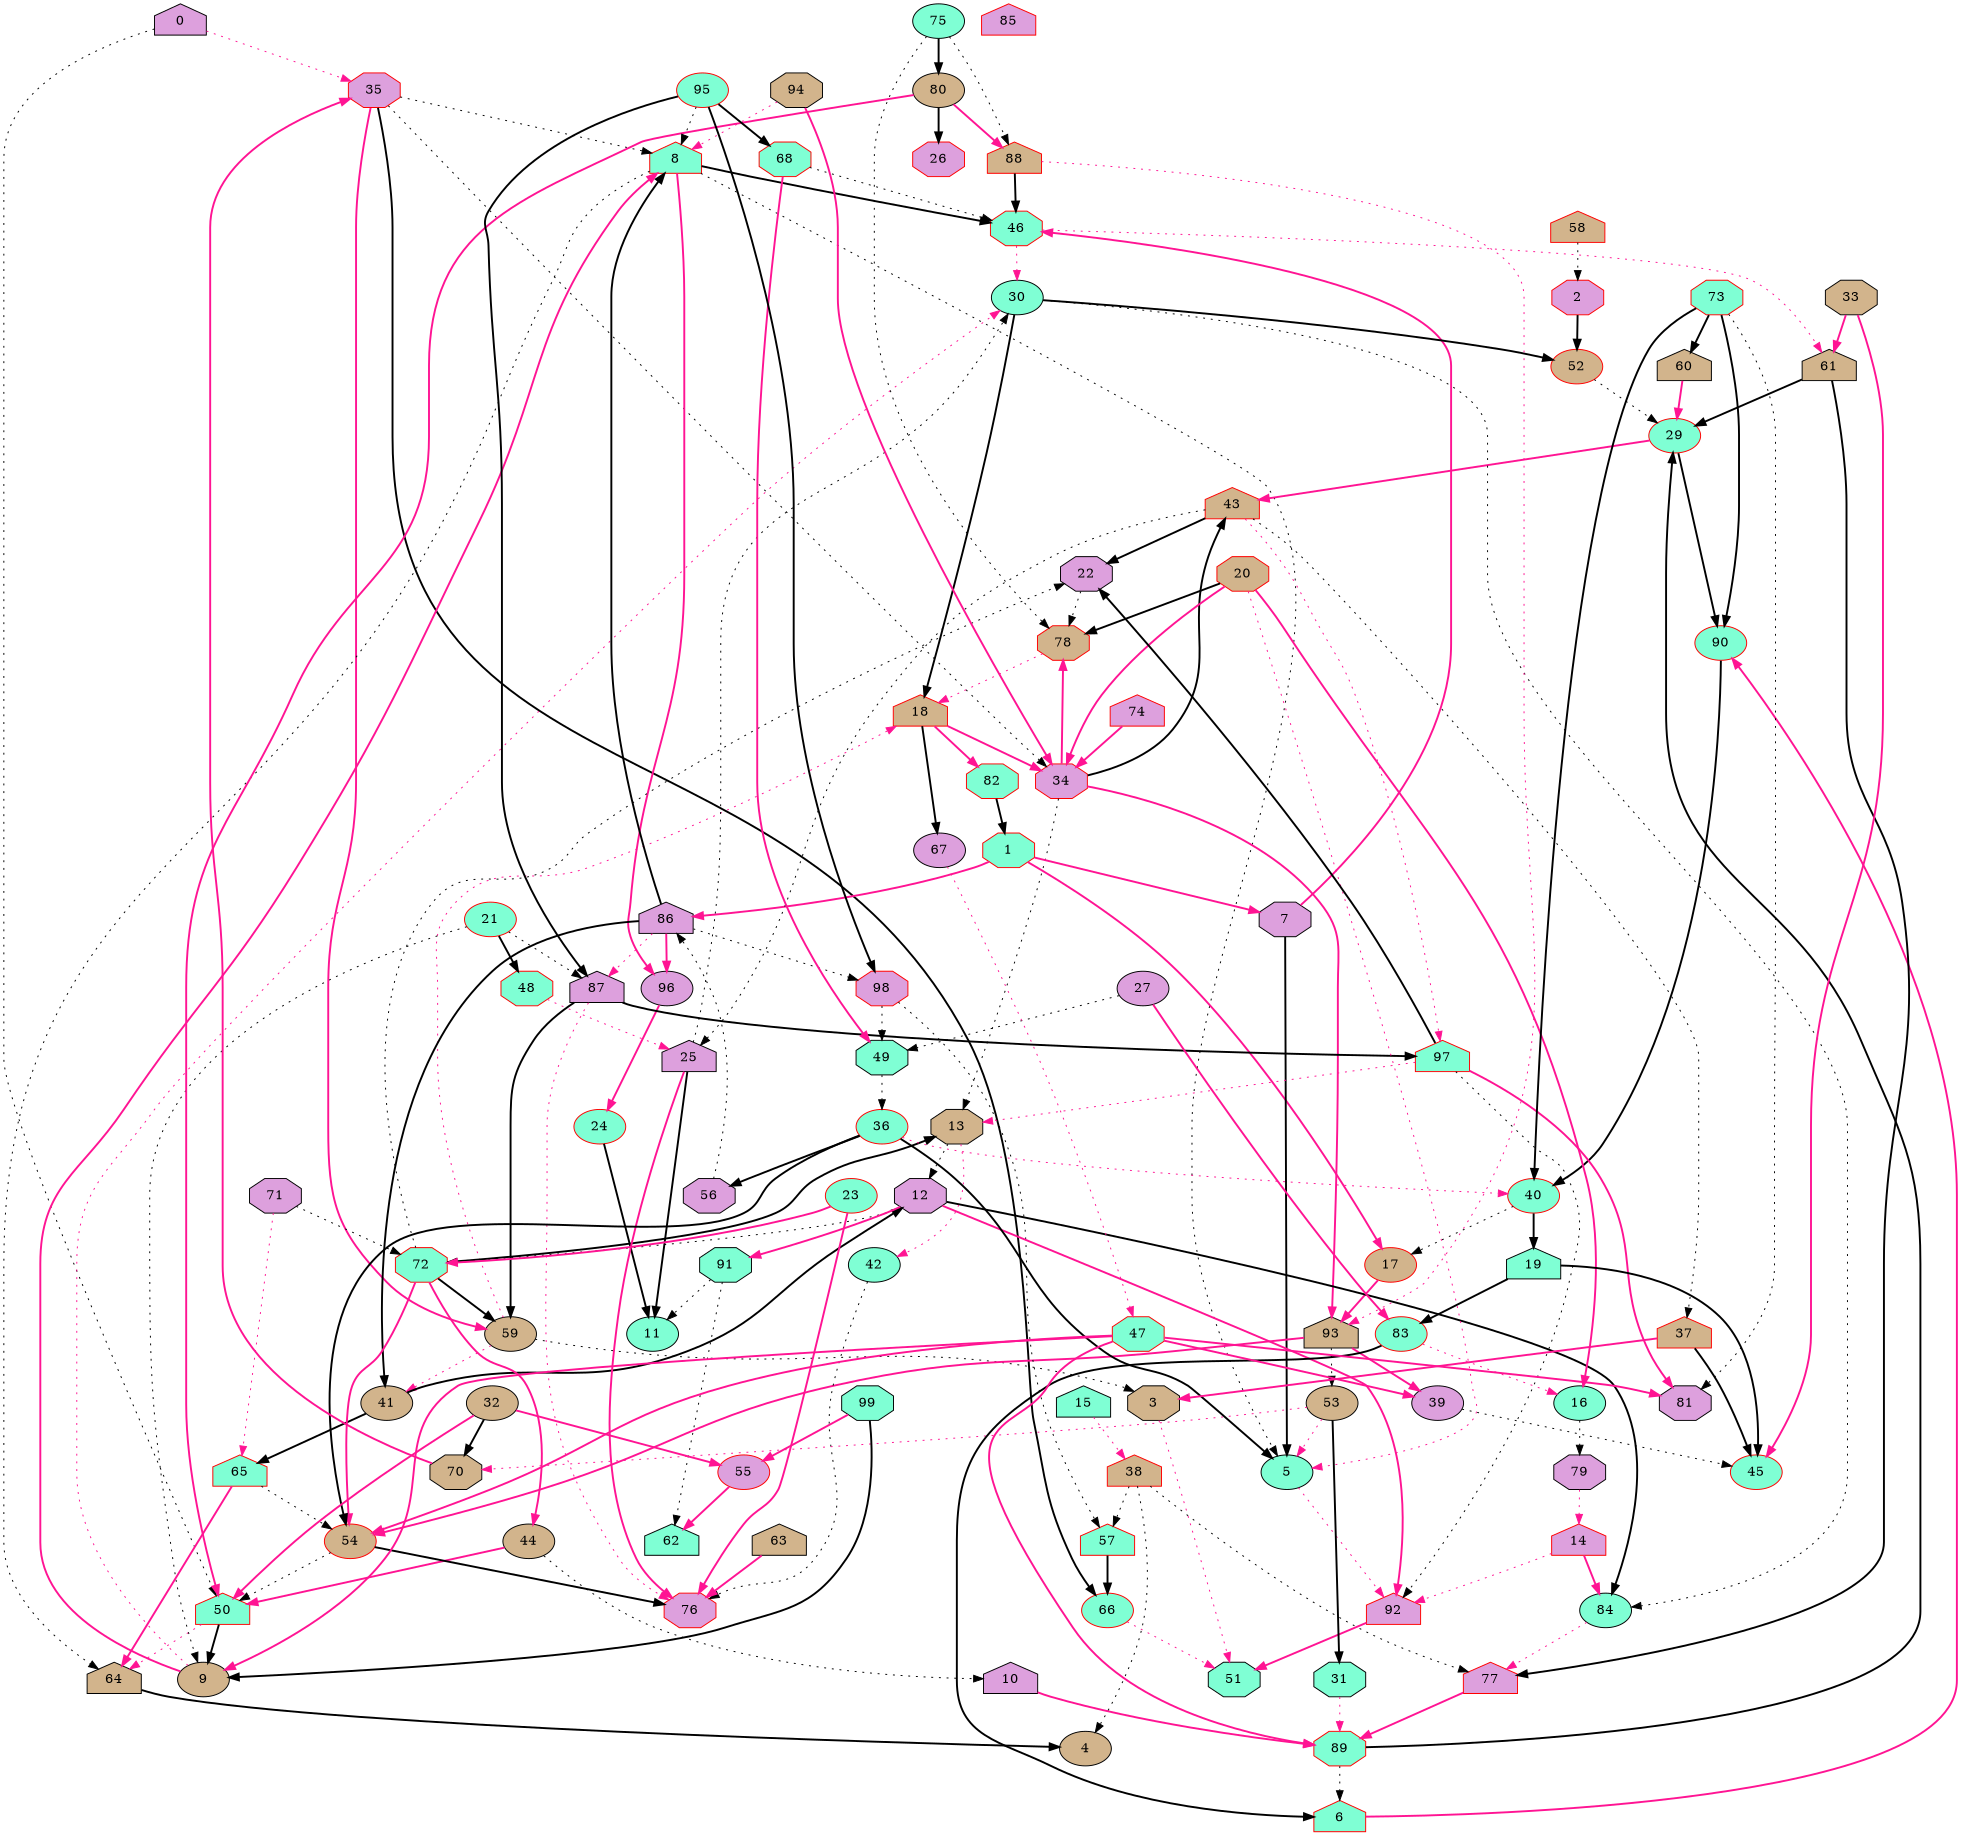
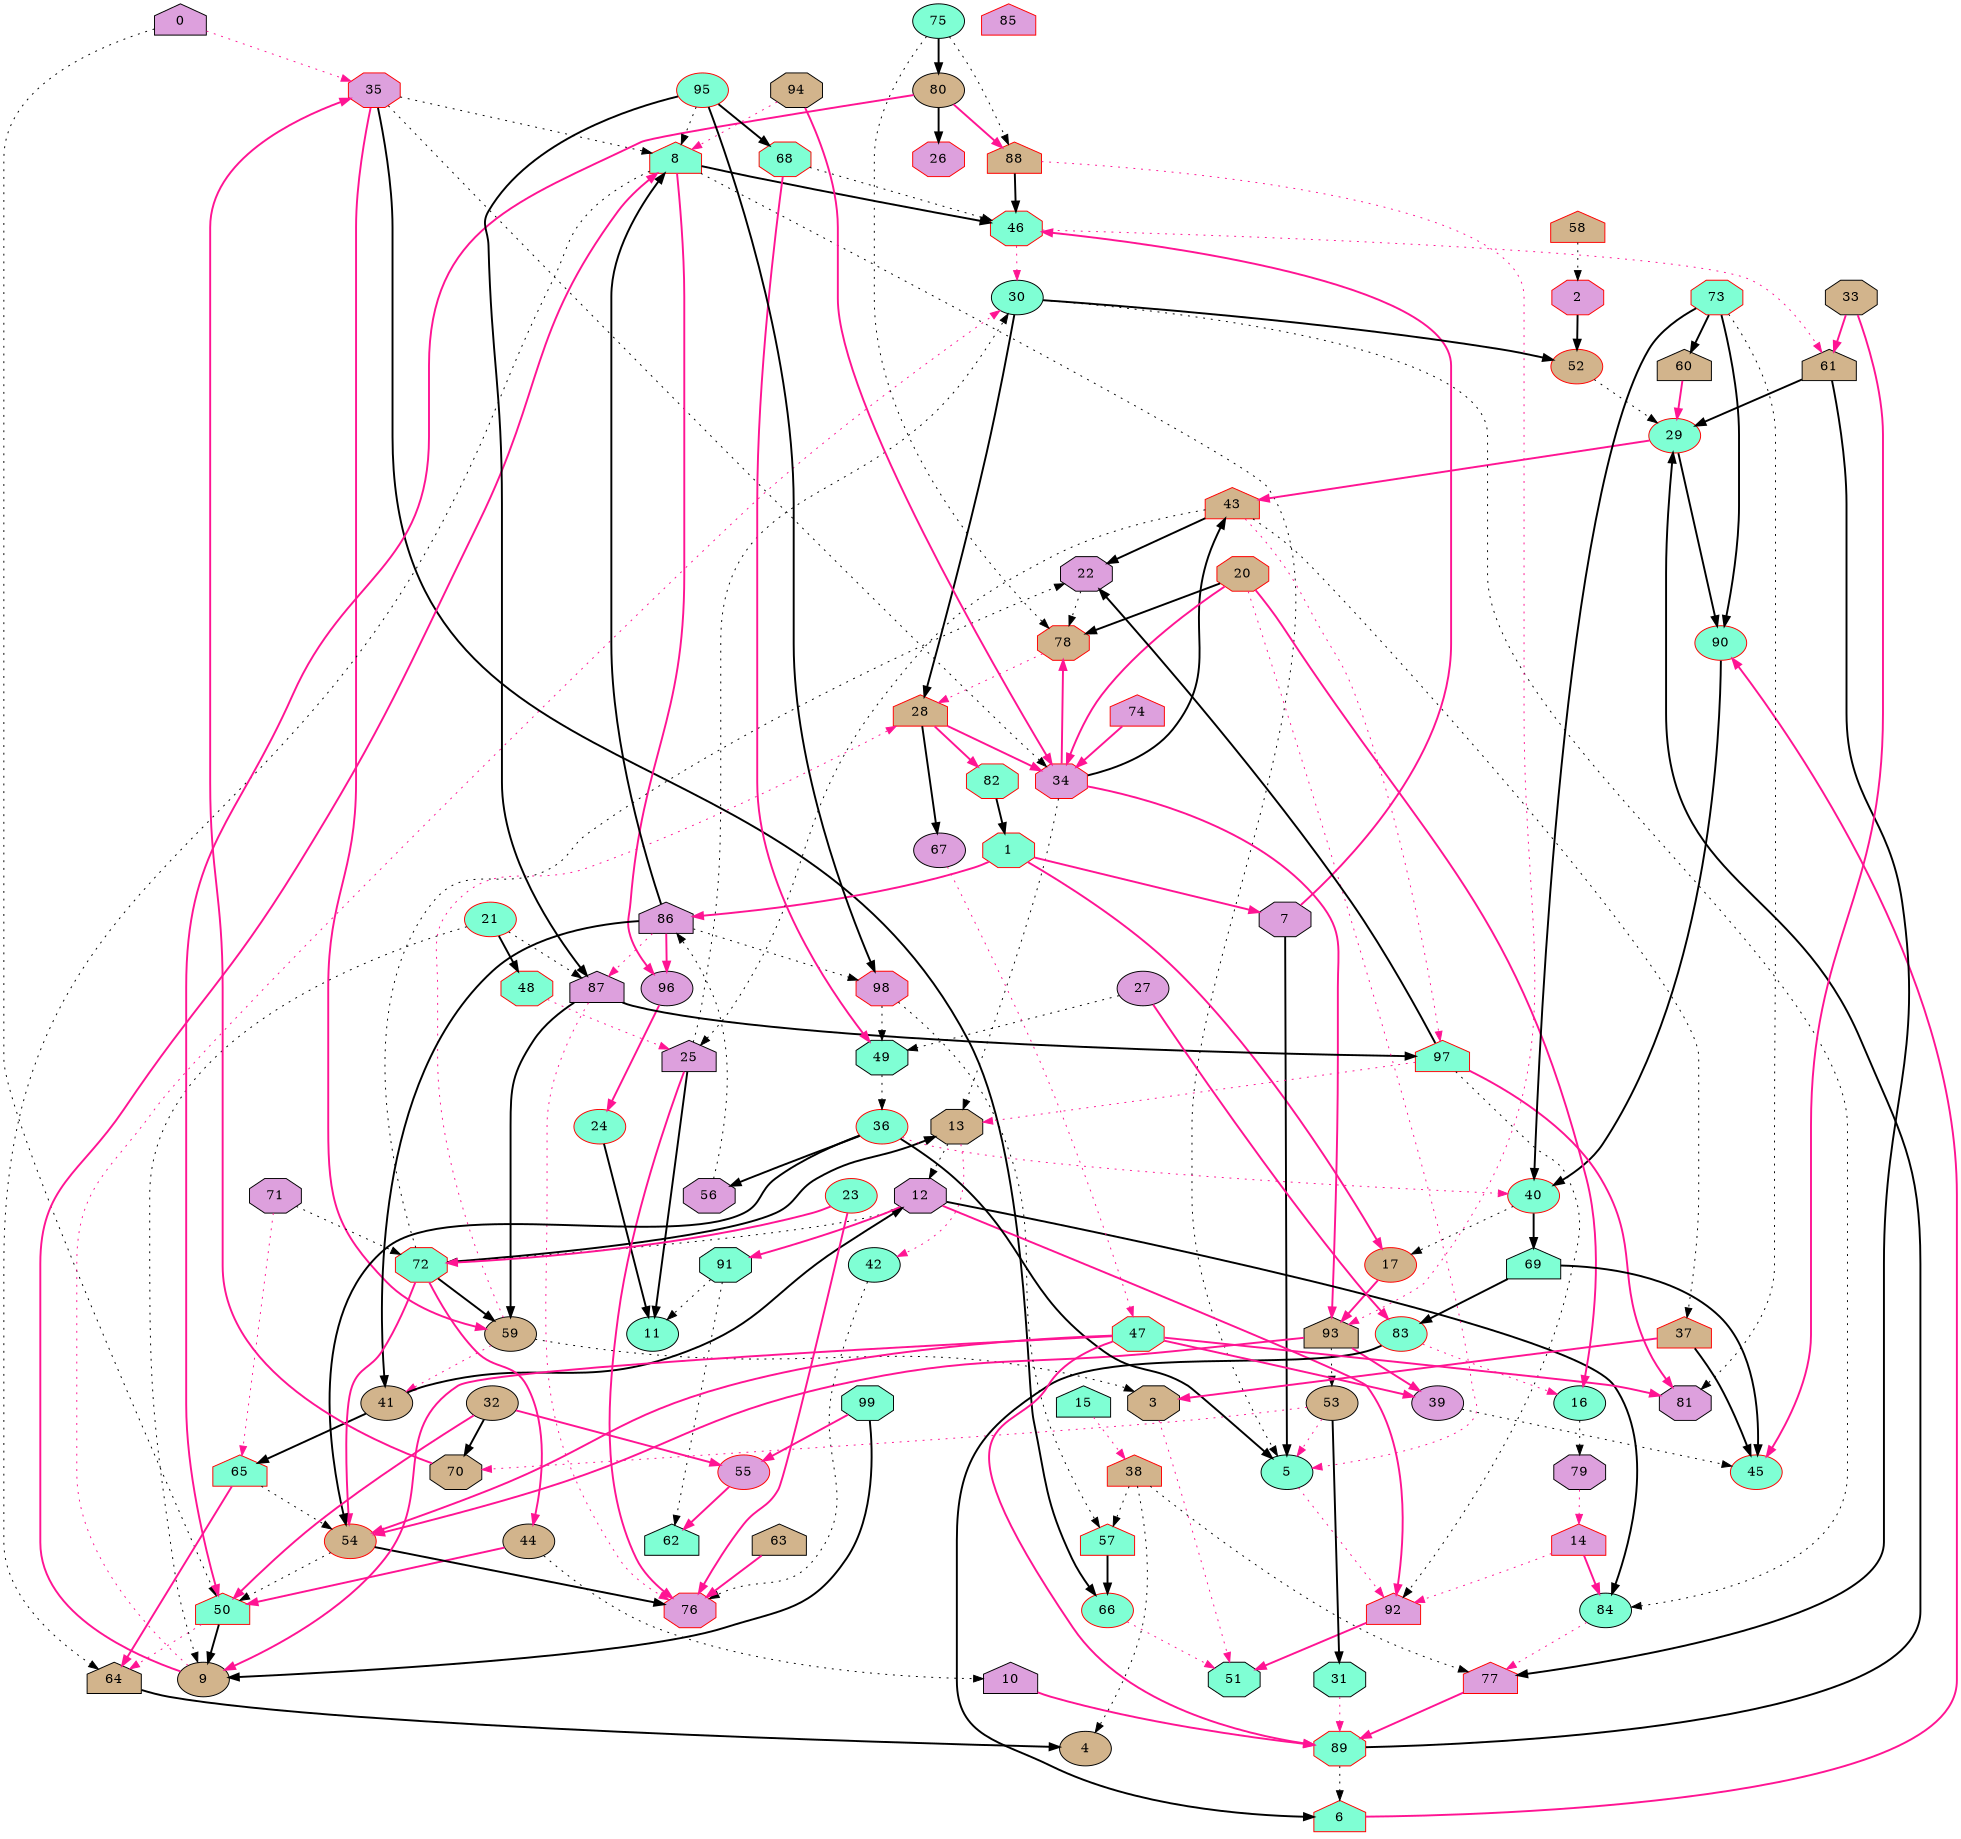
(920, 712) -> (920, 712)
(1534, 1265) -> (1534, 1265)
